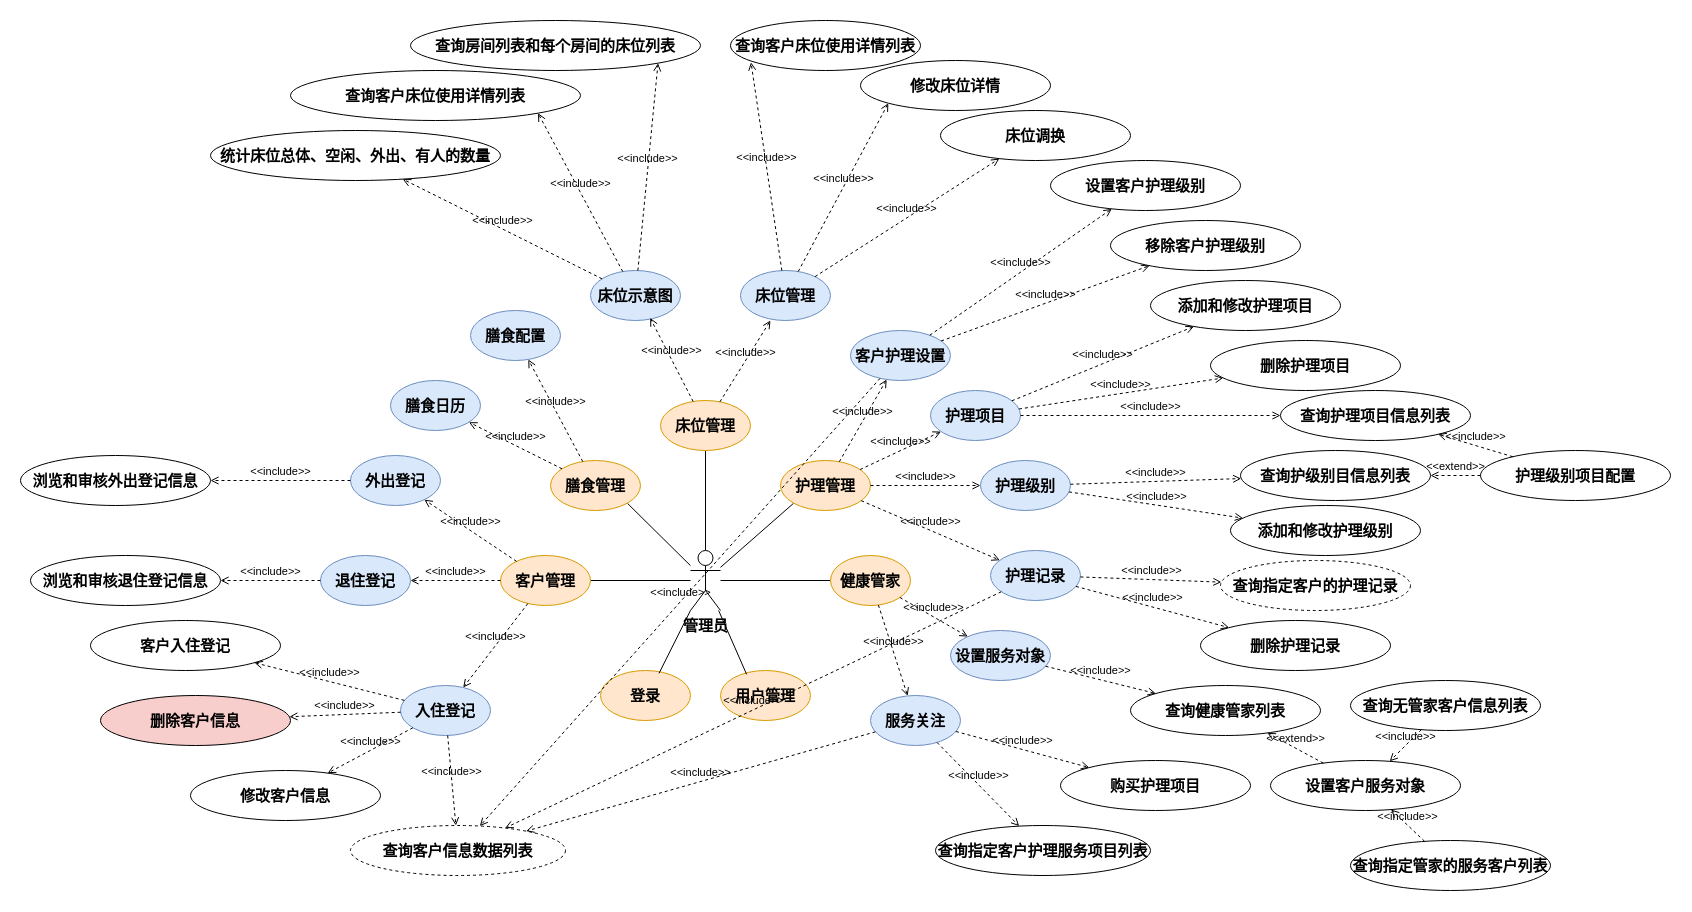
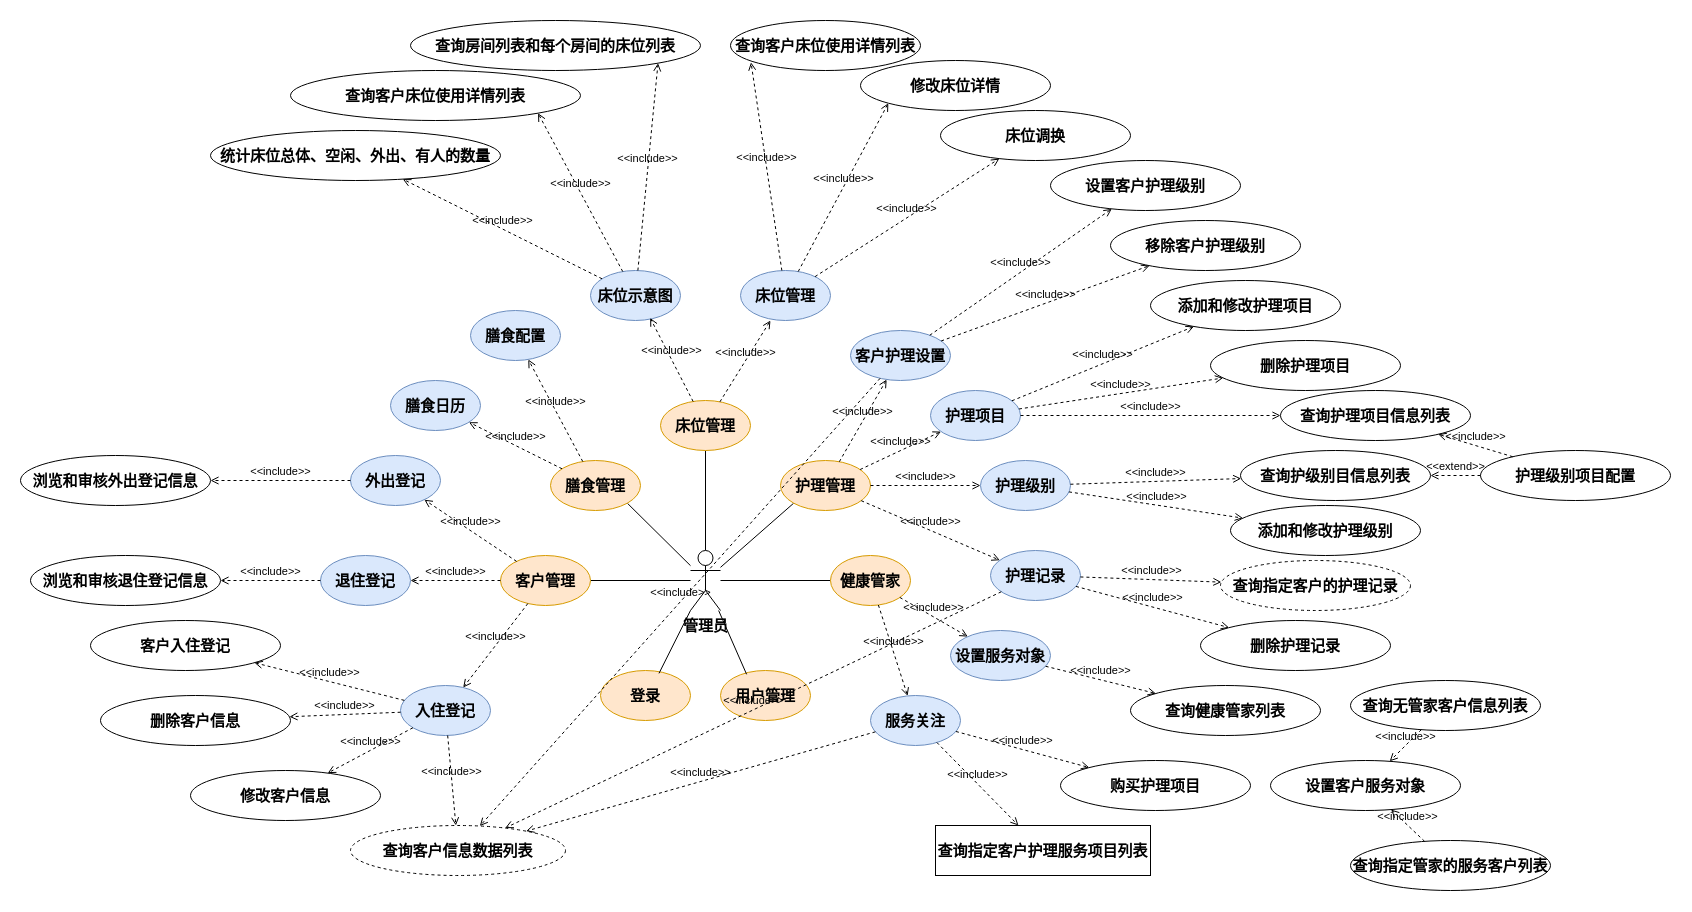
(196, 721) -> (196, 721)
(1297, 749) -> none
(1043, 851) -> (1043, 851)
